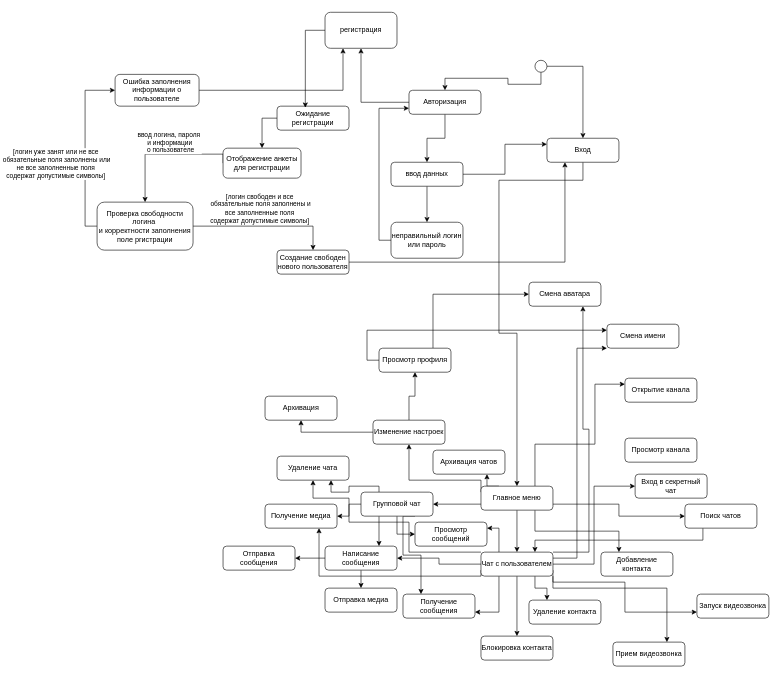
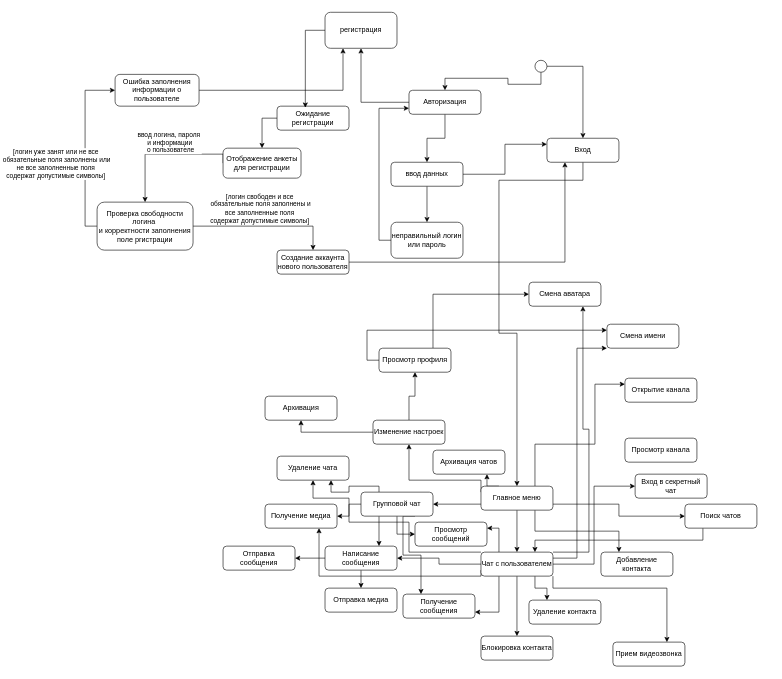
(313, 263) -> (313, 263)
(624, 582) -> none
(733, 606) -> none
